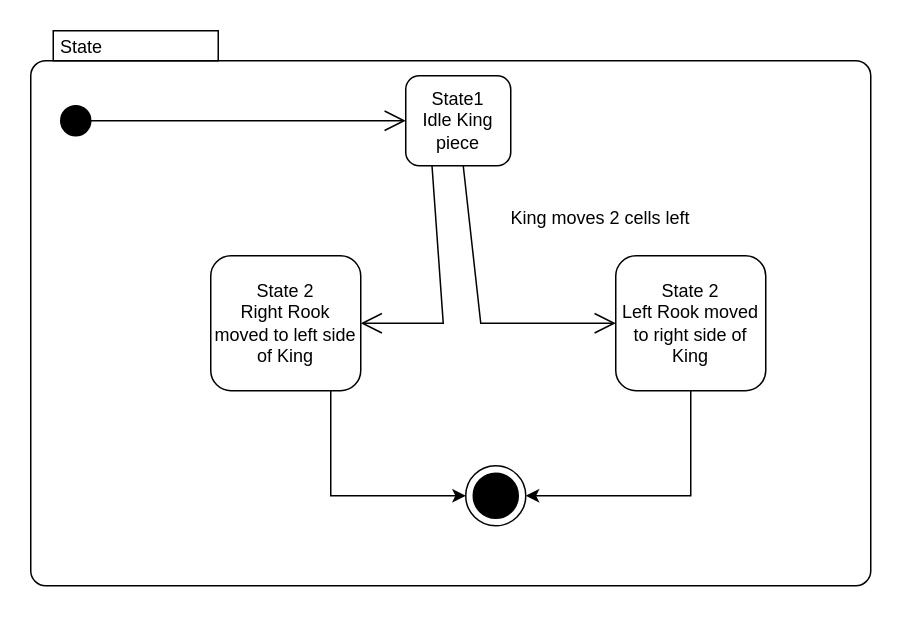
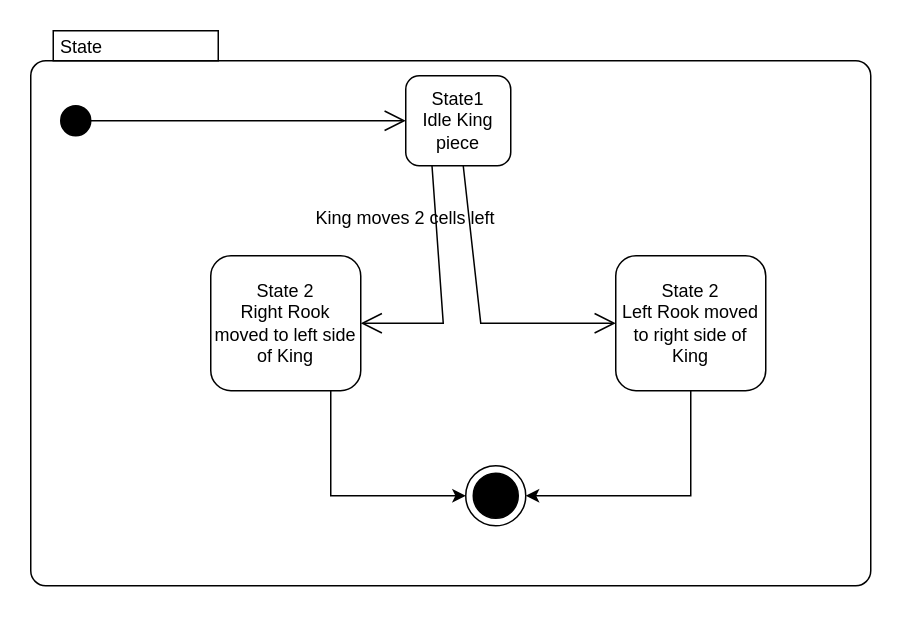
(601, 218) -> (406, 218)
